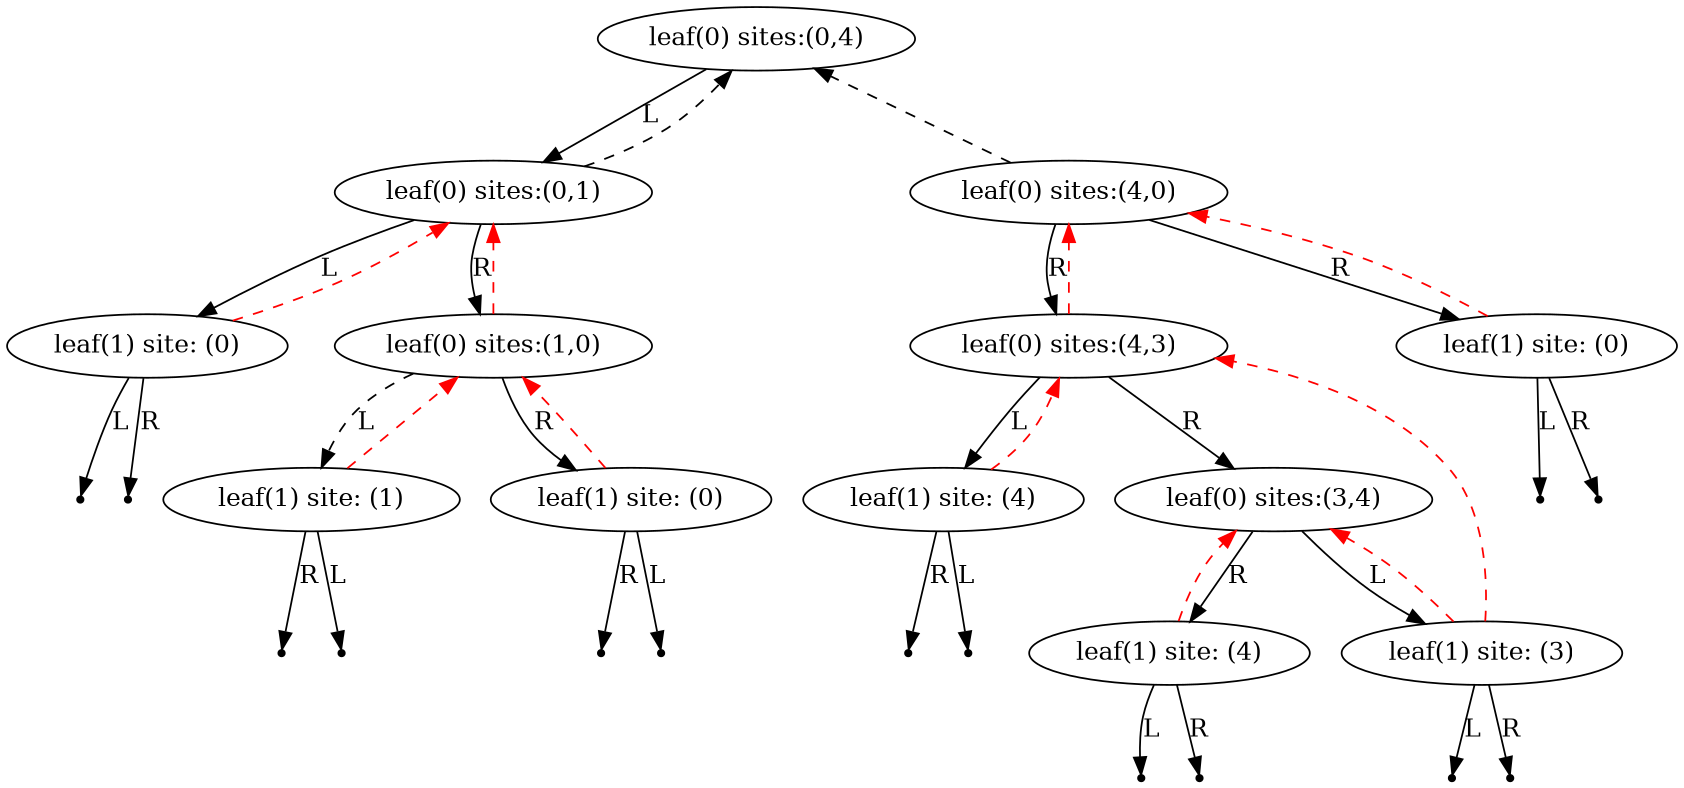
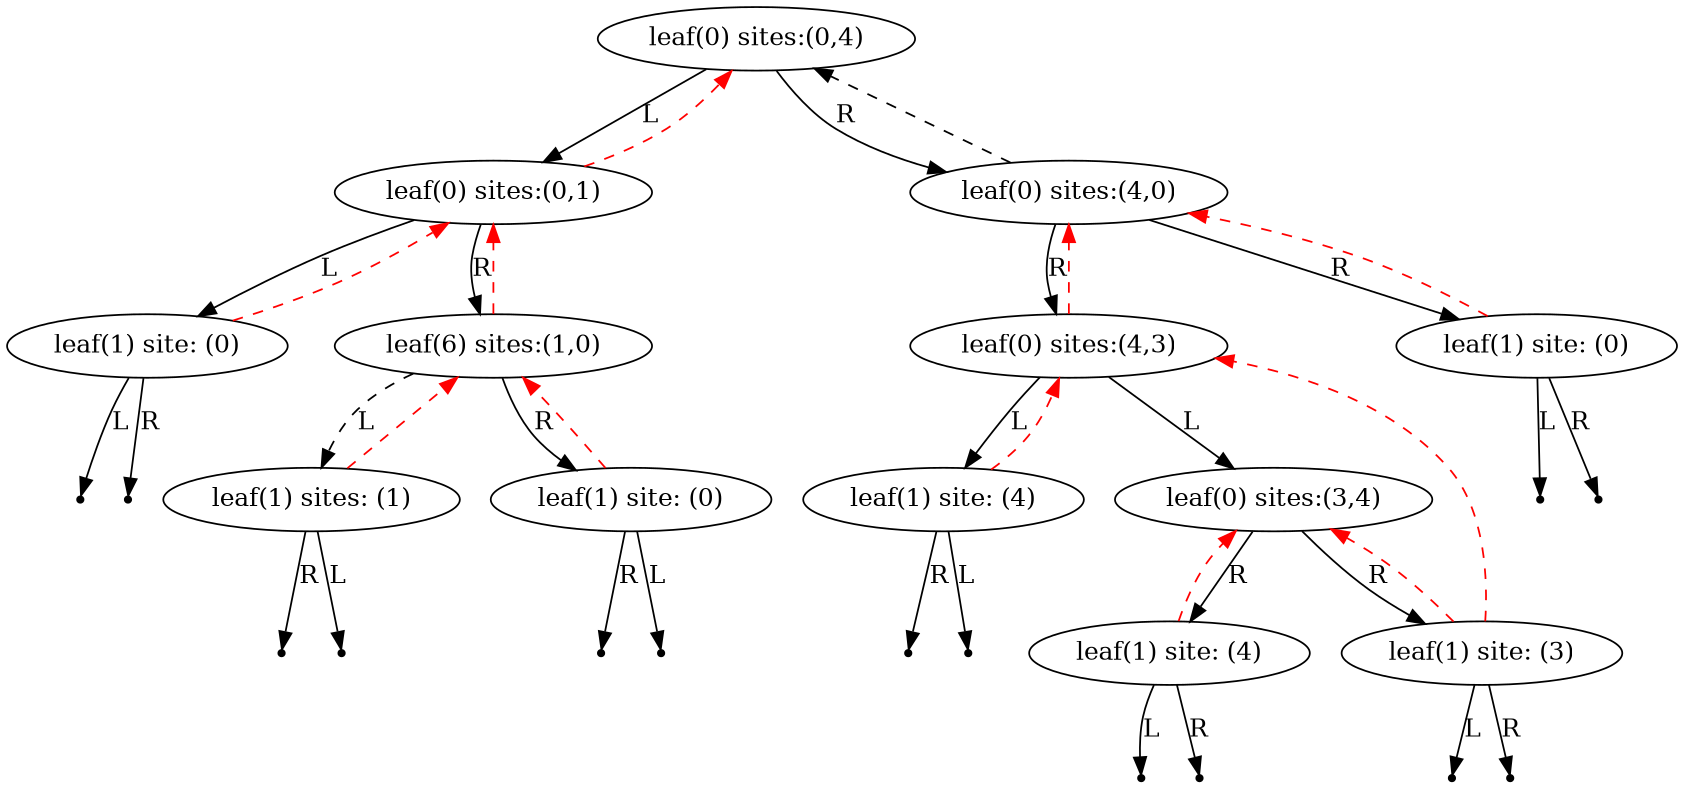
none -> (844, 133)
(657, 134) -> (657, 134)
(493, 346) -> (493, 346)
(1192, 423) -> (1192, 423)
(312, 500) -> (312, 500)
(1378, 576) -> (1378, 576)
